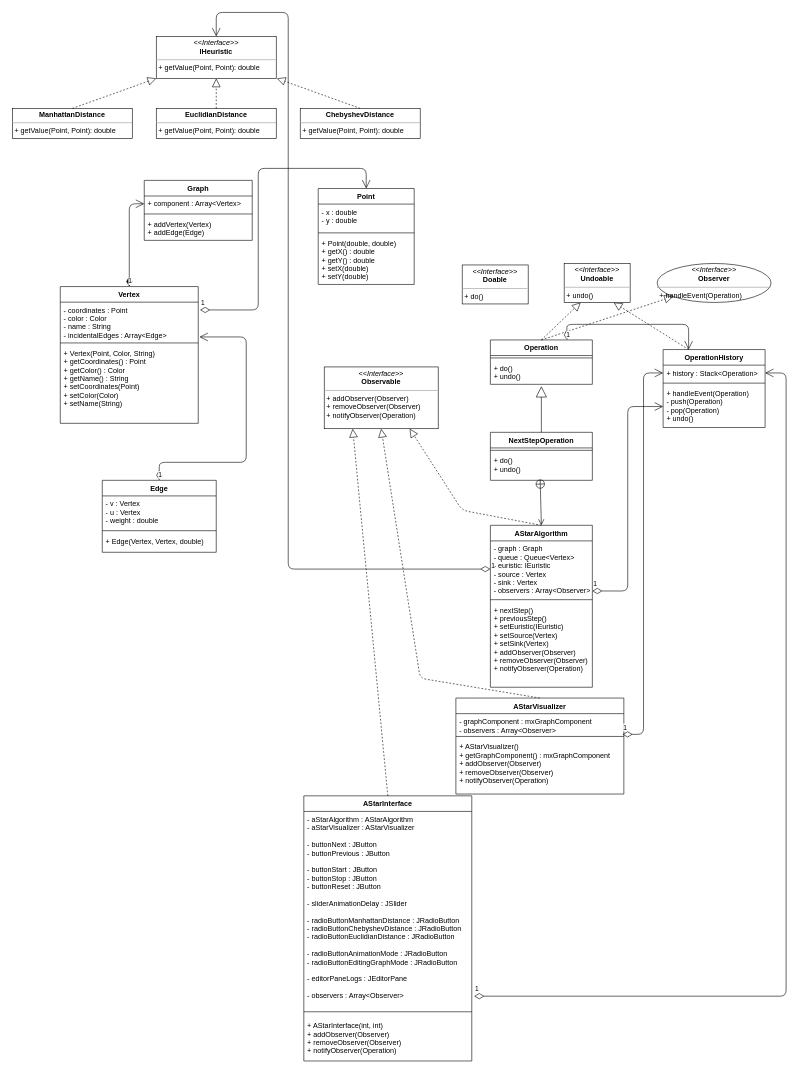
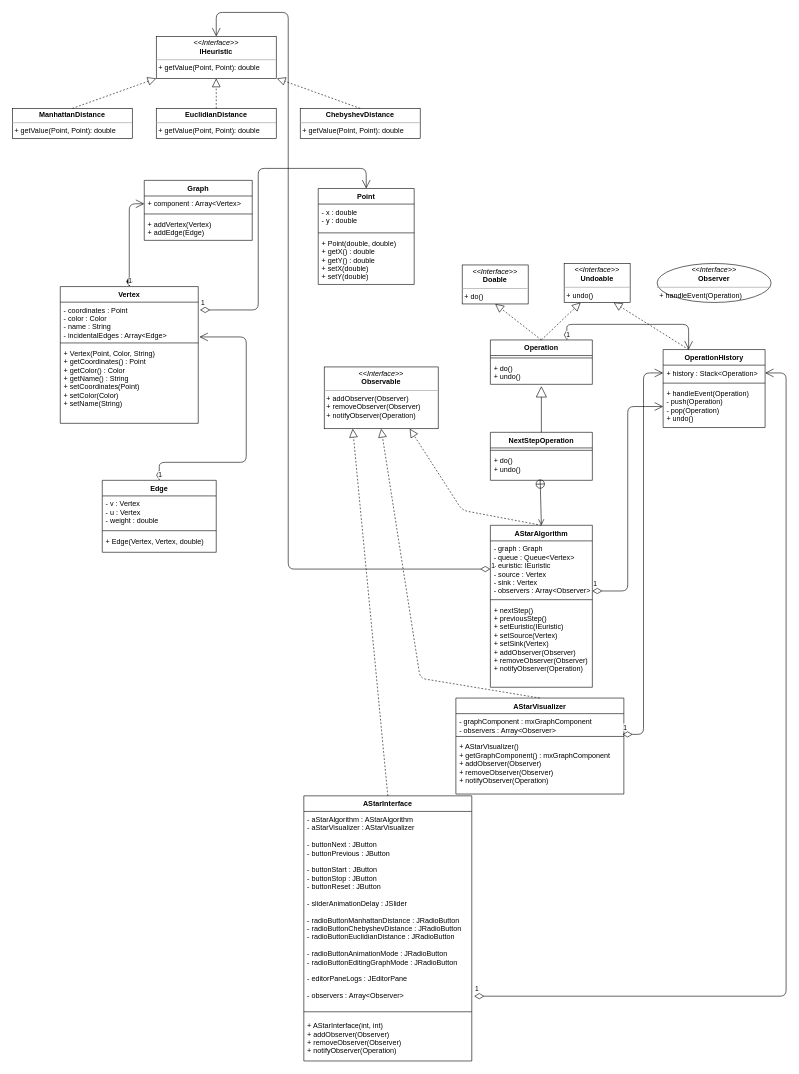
(631, 310) -> (521, 324)
